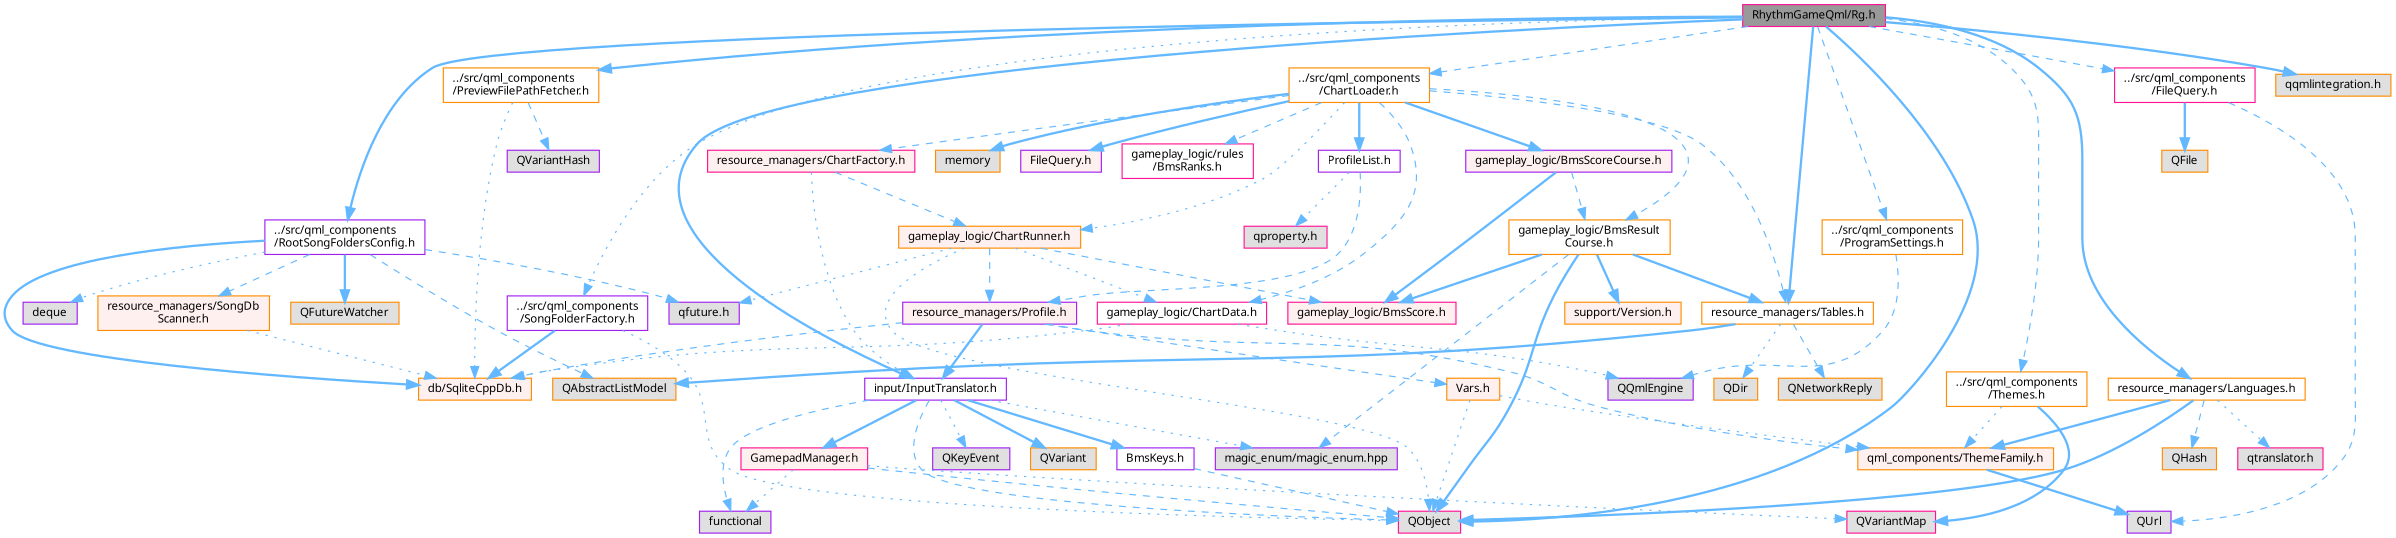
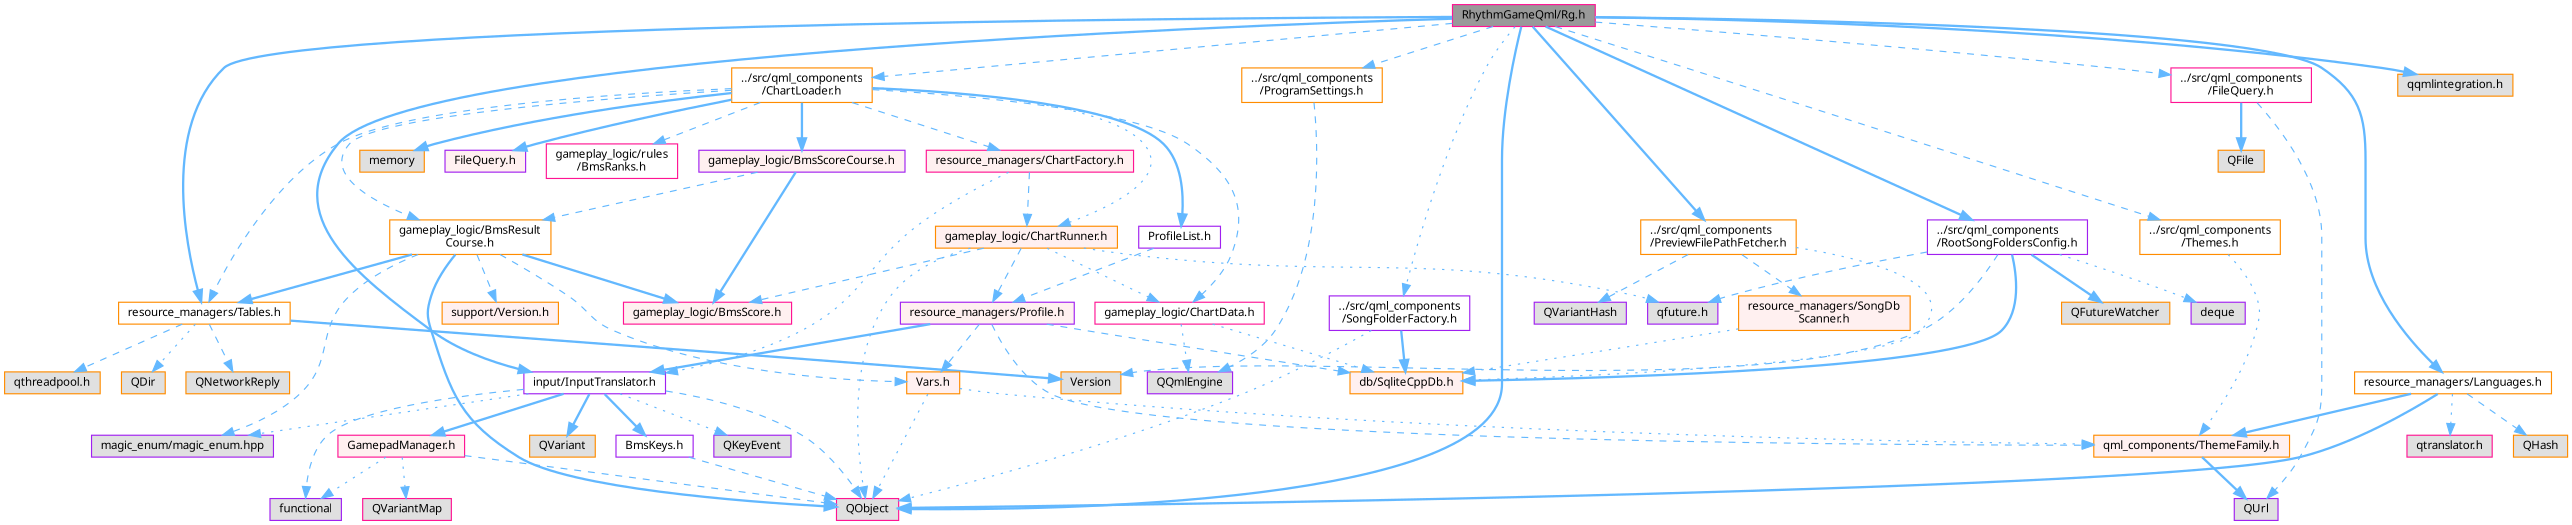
(1286, 237) -> none
(269, 273) -> (1767, 272)
(1605, 273) -> (484, 273)
none -> (634, 338)
none -> (52, 383)
(614, 389) -> (1091, 383)
(2052, 483) -> none
